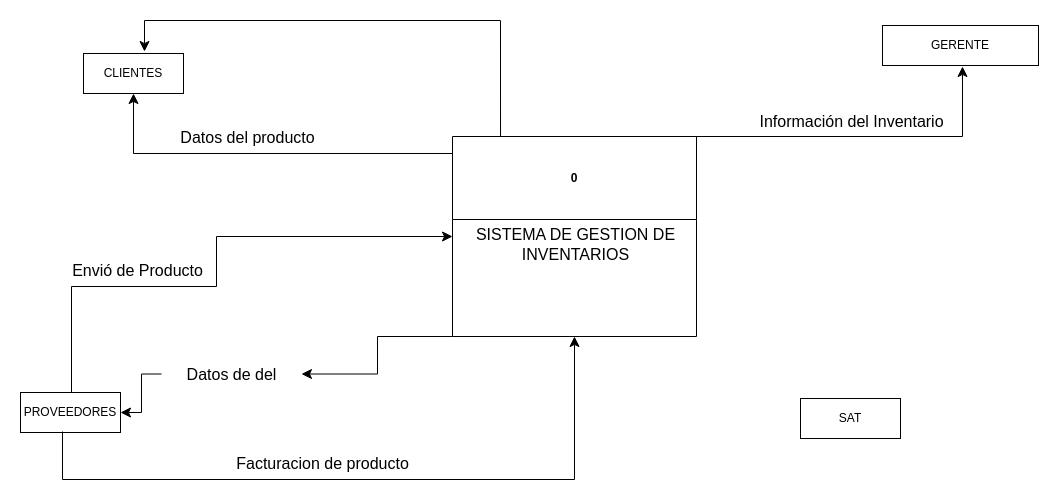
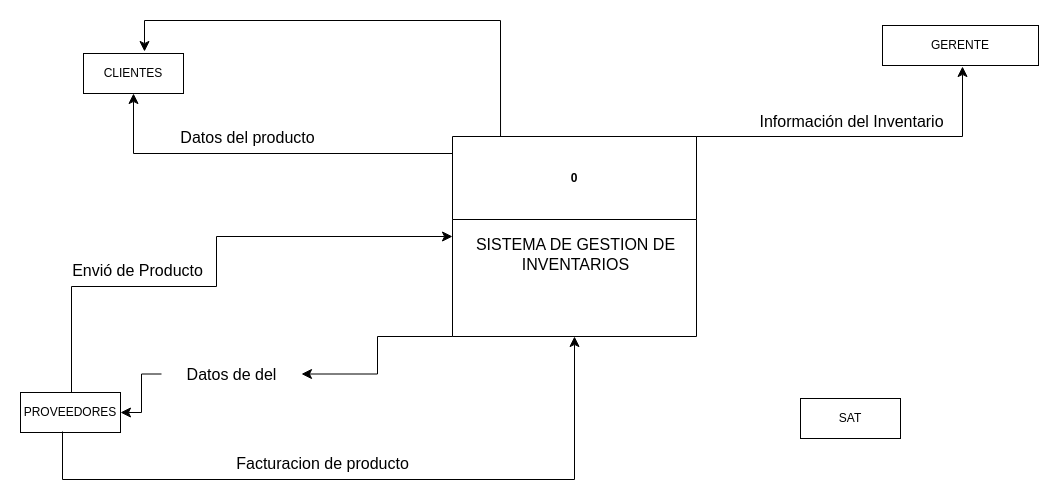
(575, 245) -> (575, 255)
